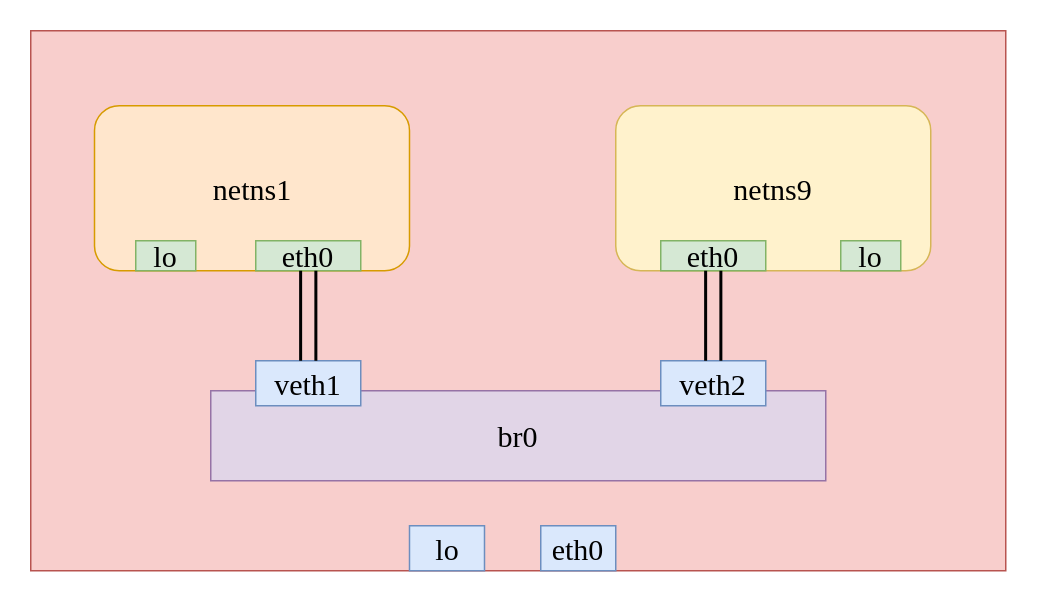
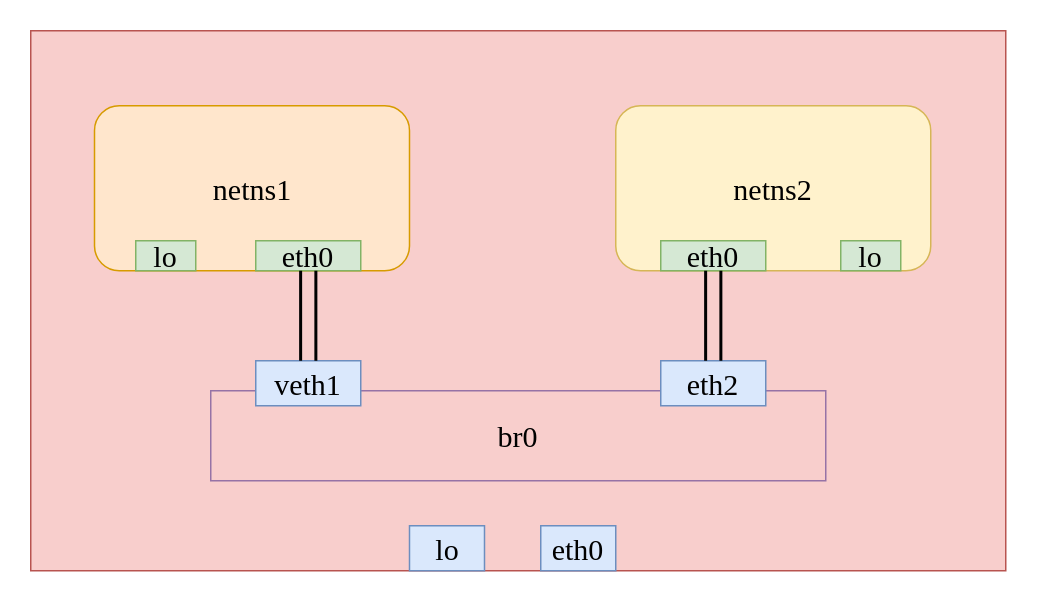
(773, 188) -> (773, 188)
(713, 383) -> (713, 383)
(518, 436) -> (518, 436)
